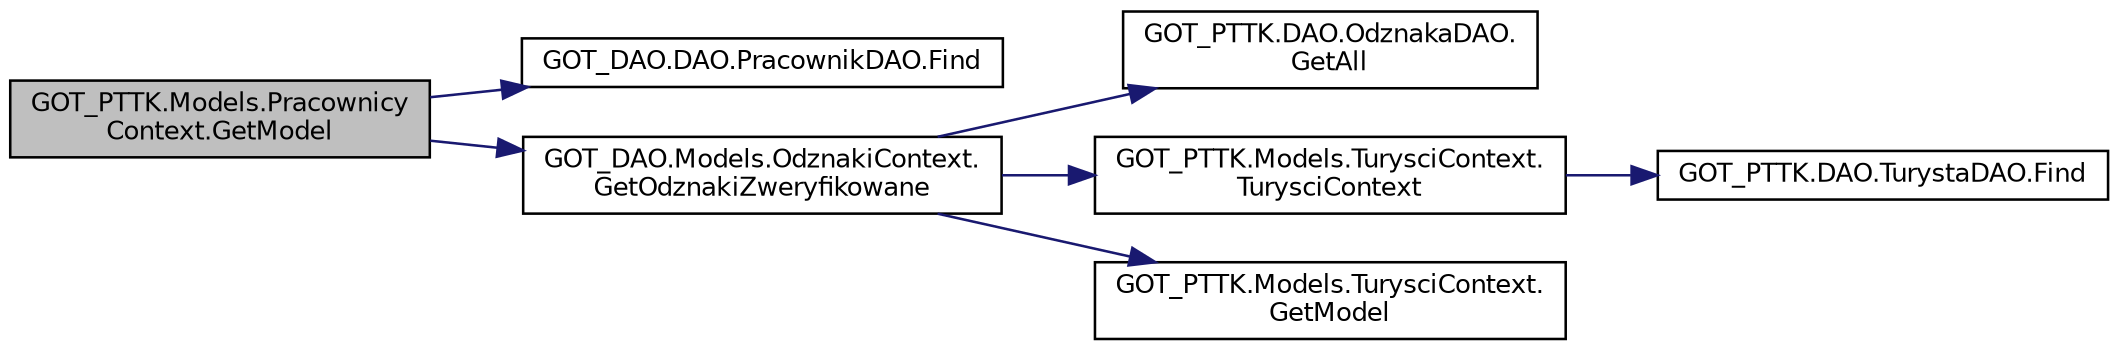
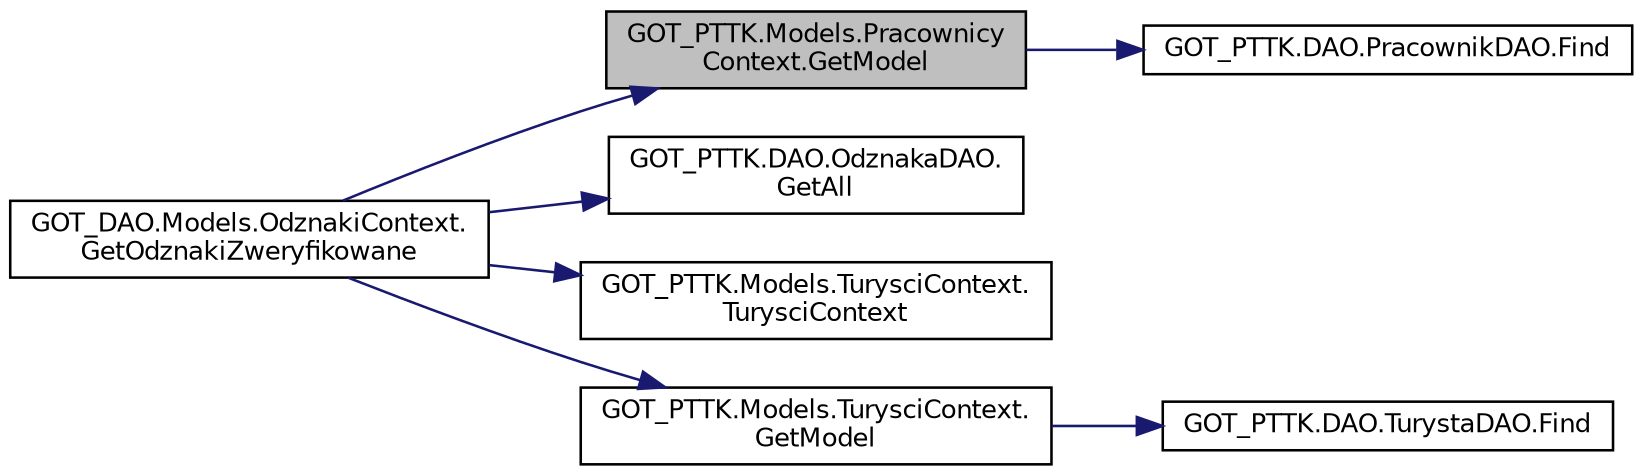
(762, 63) -> (1388, 50)
(464, 144) -> (486, 144)
(1598, 175) -> (1094, 426)
